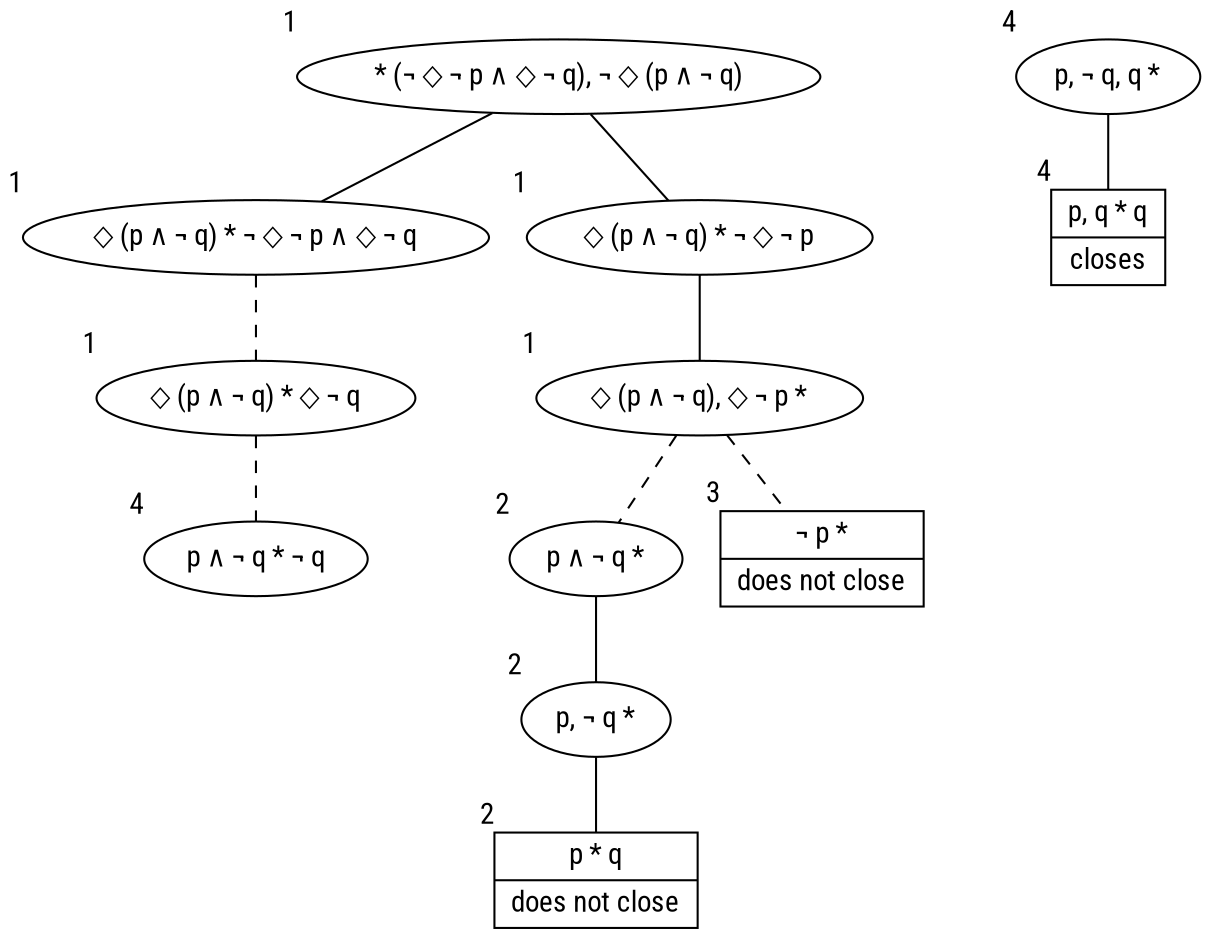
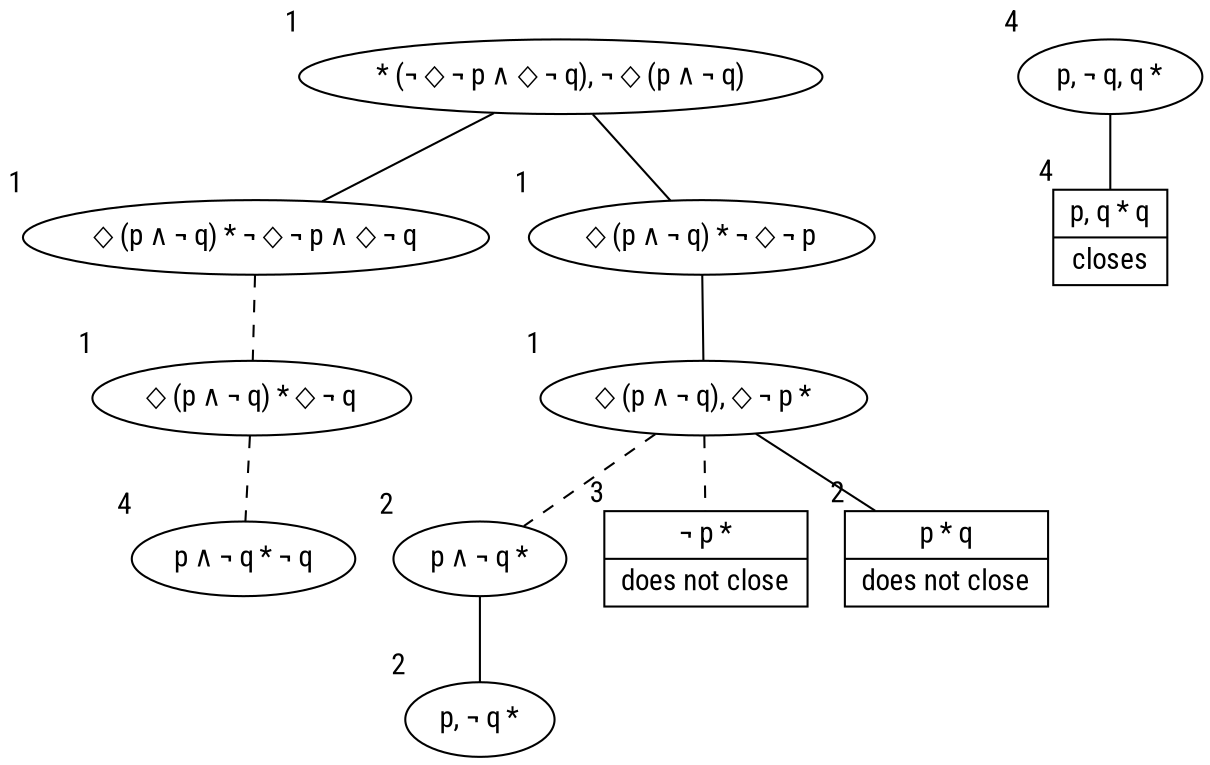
(596, 795) -> (816, 472)
